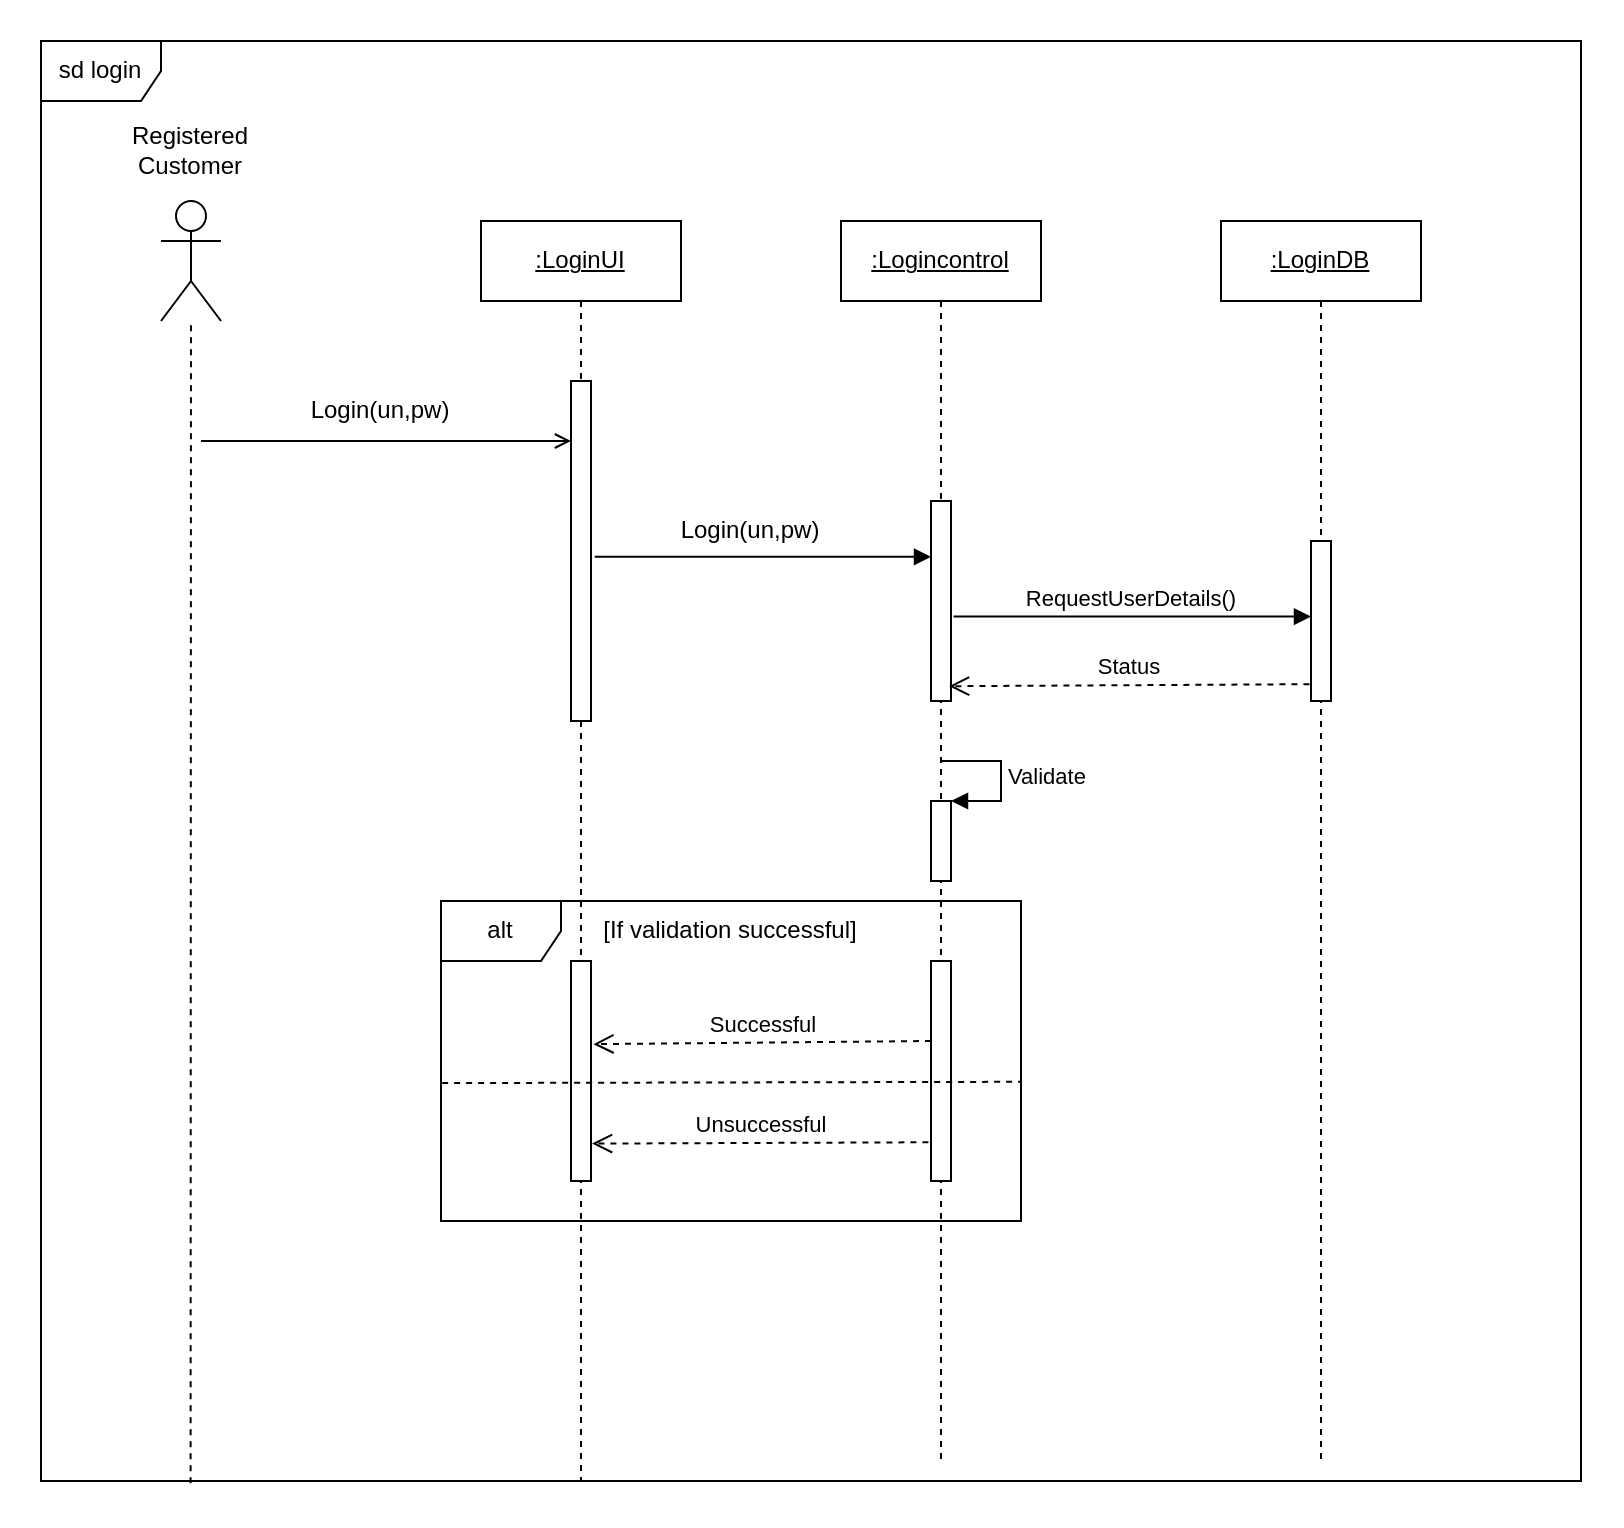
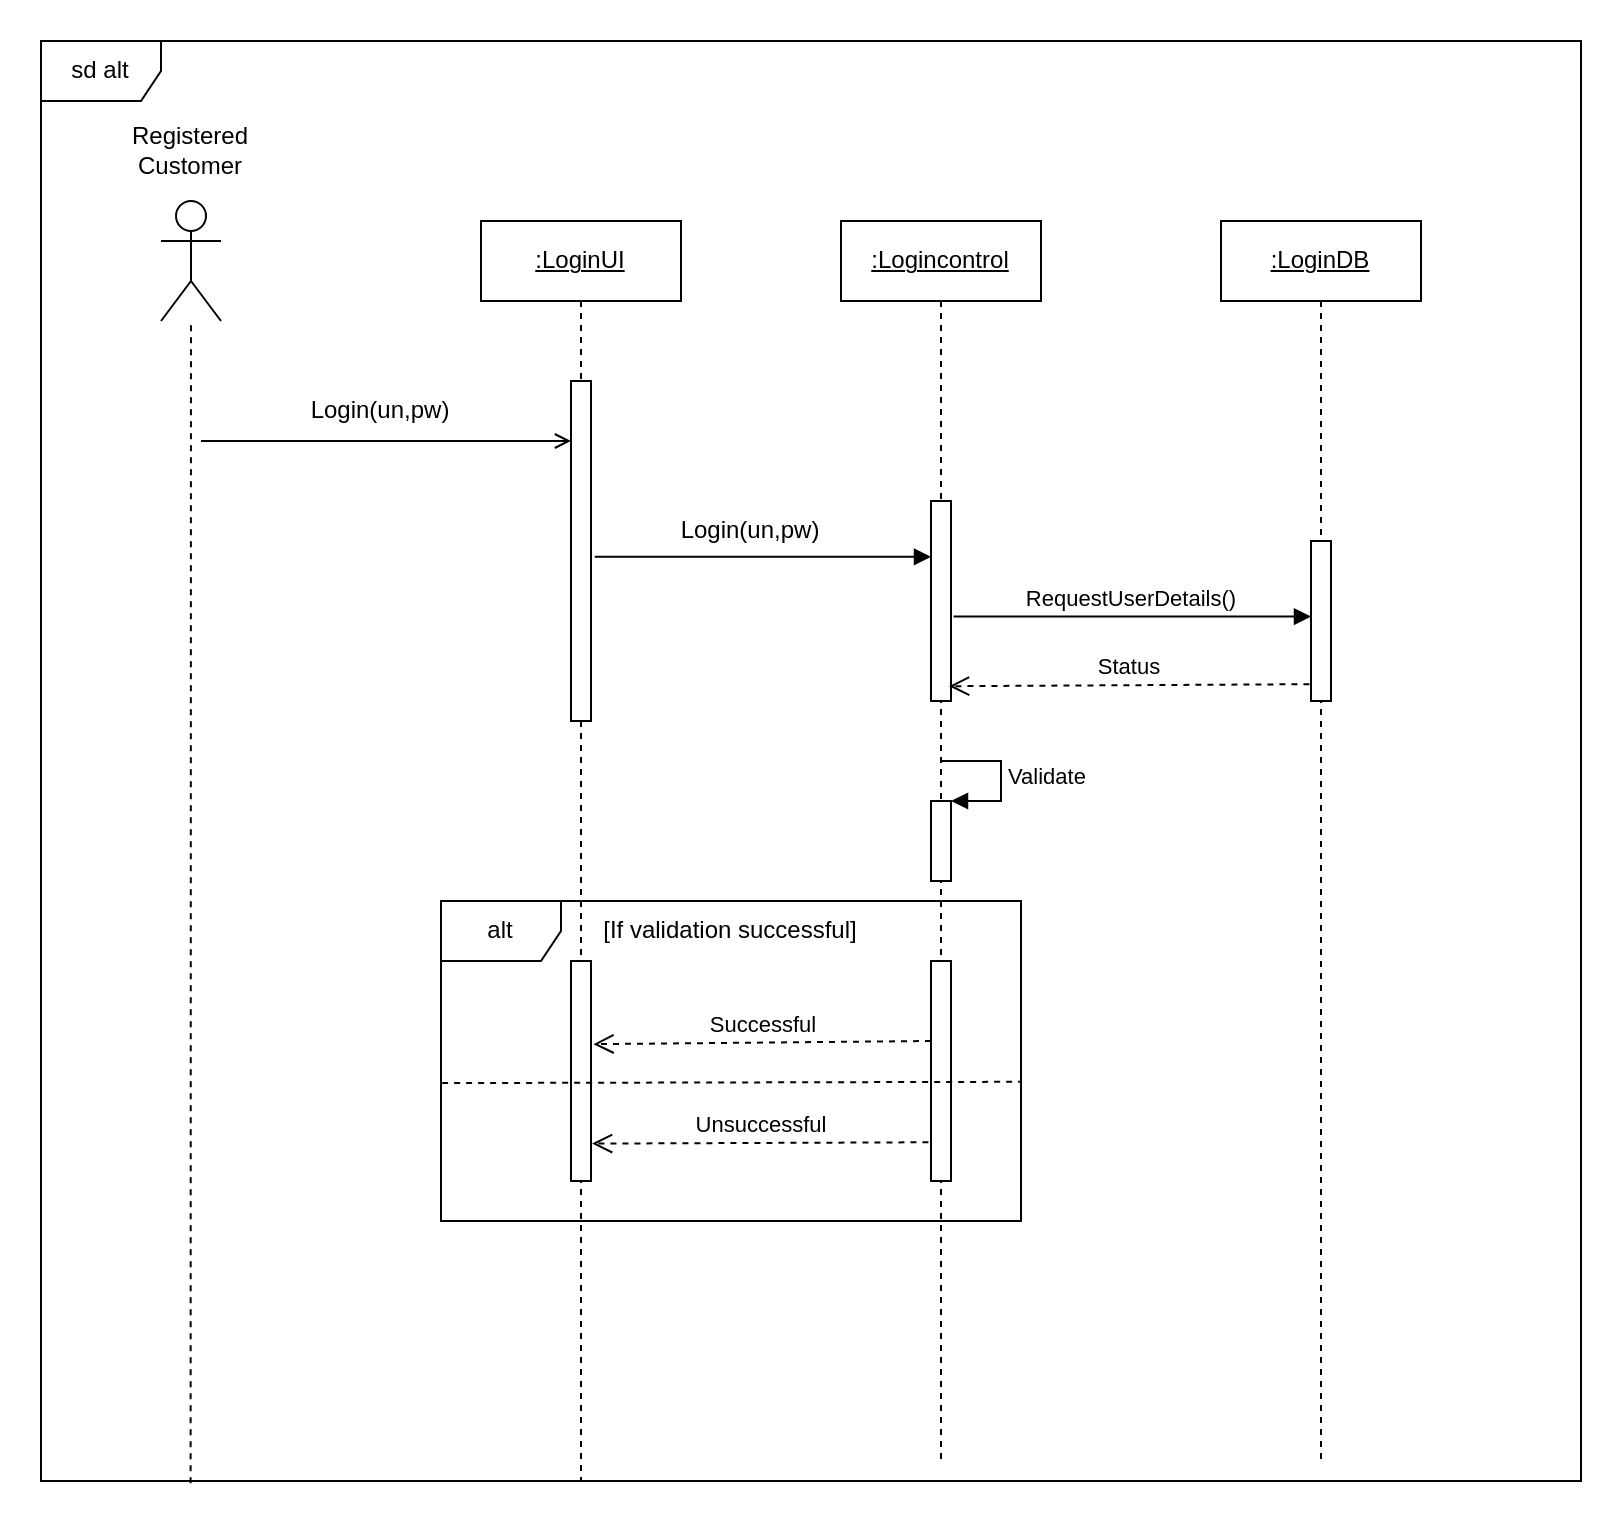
(101, 71) -> (101, 71)
